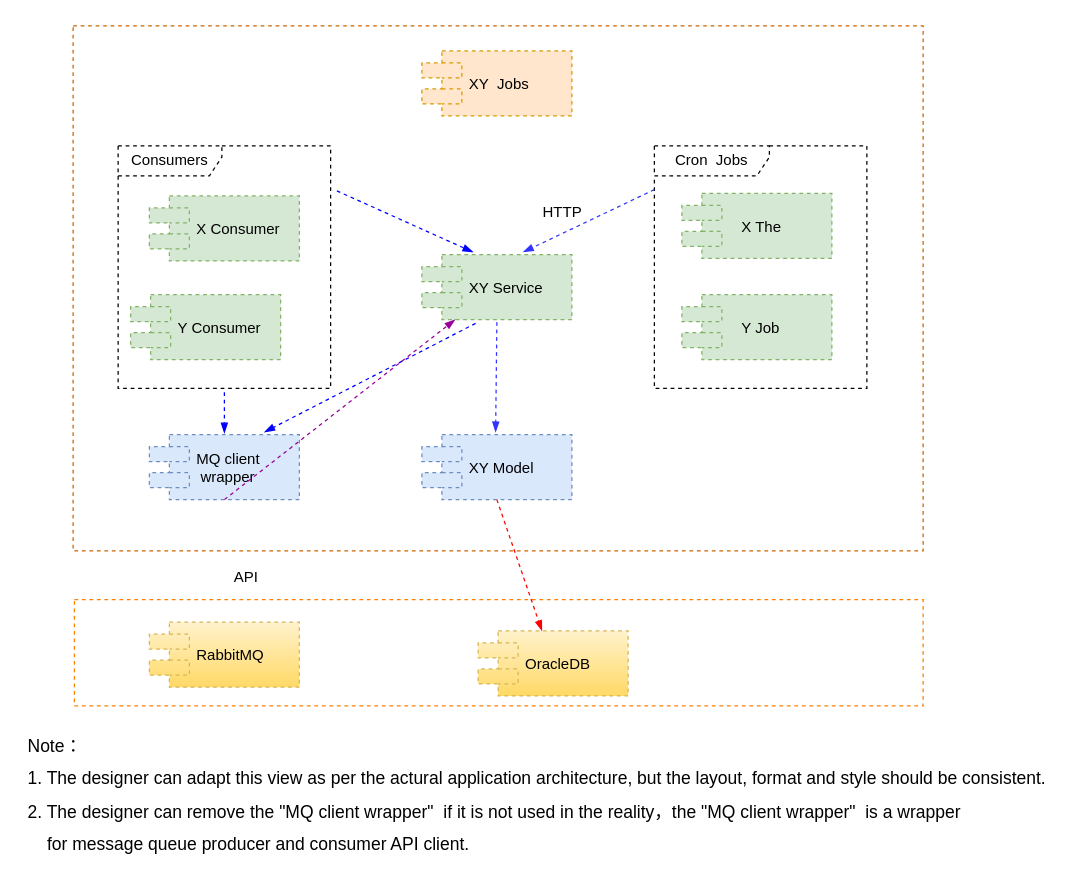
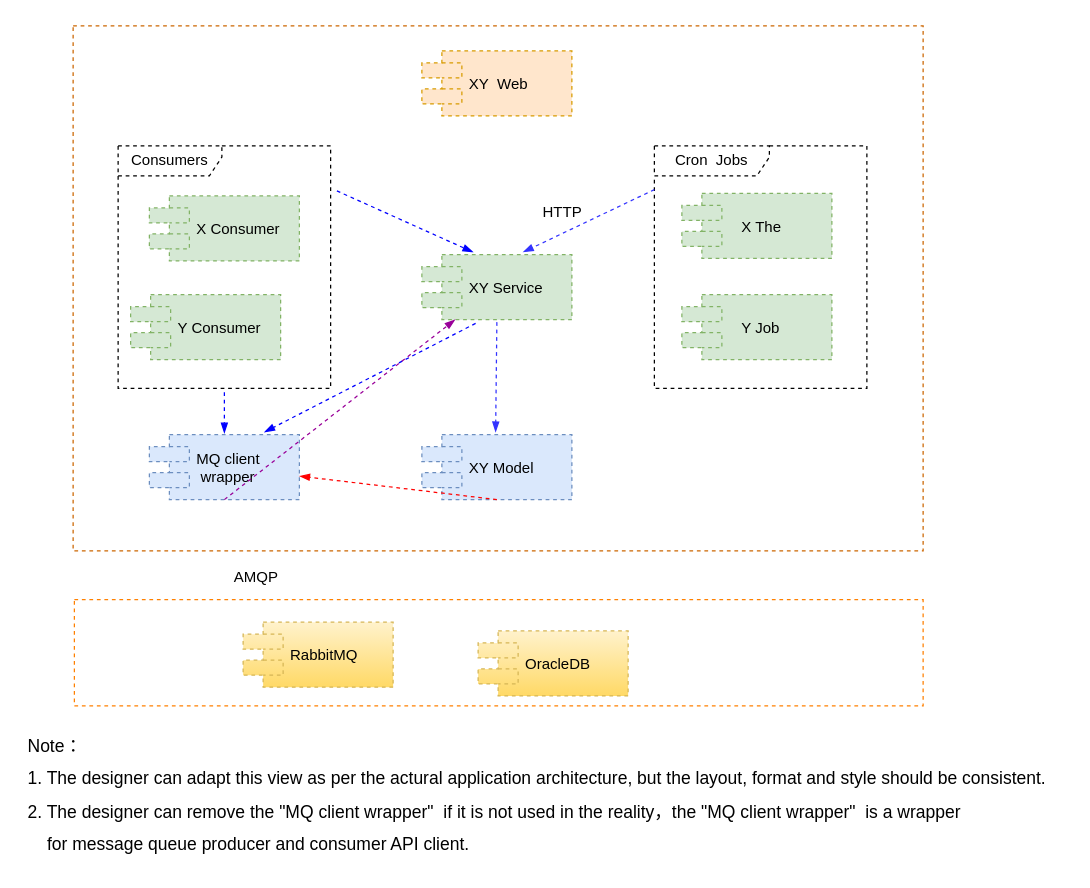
(500, 84) -> (496, 84)
(518, 560) -> (403, 488)
(257, 573) -> (265, 573)
(224, 654) -> (318, 654)
